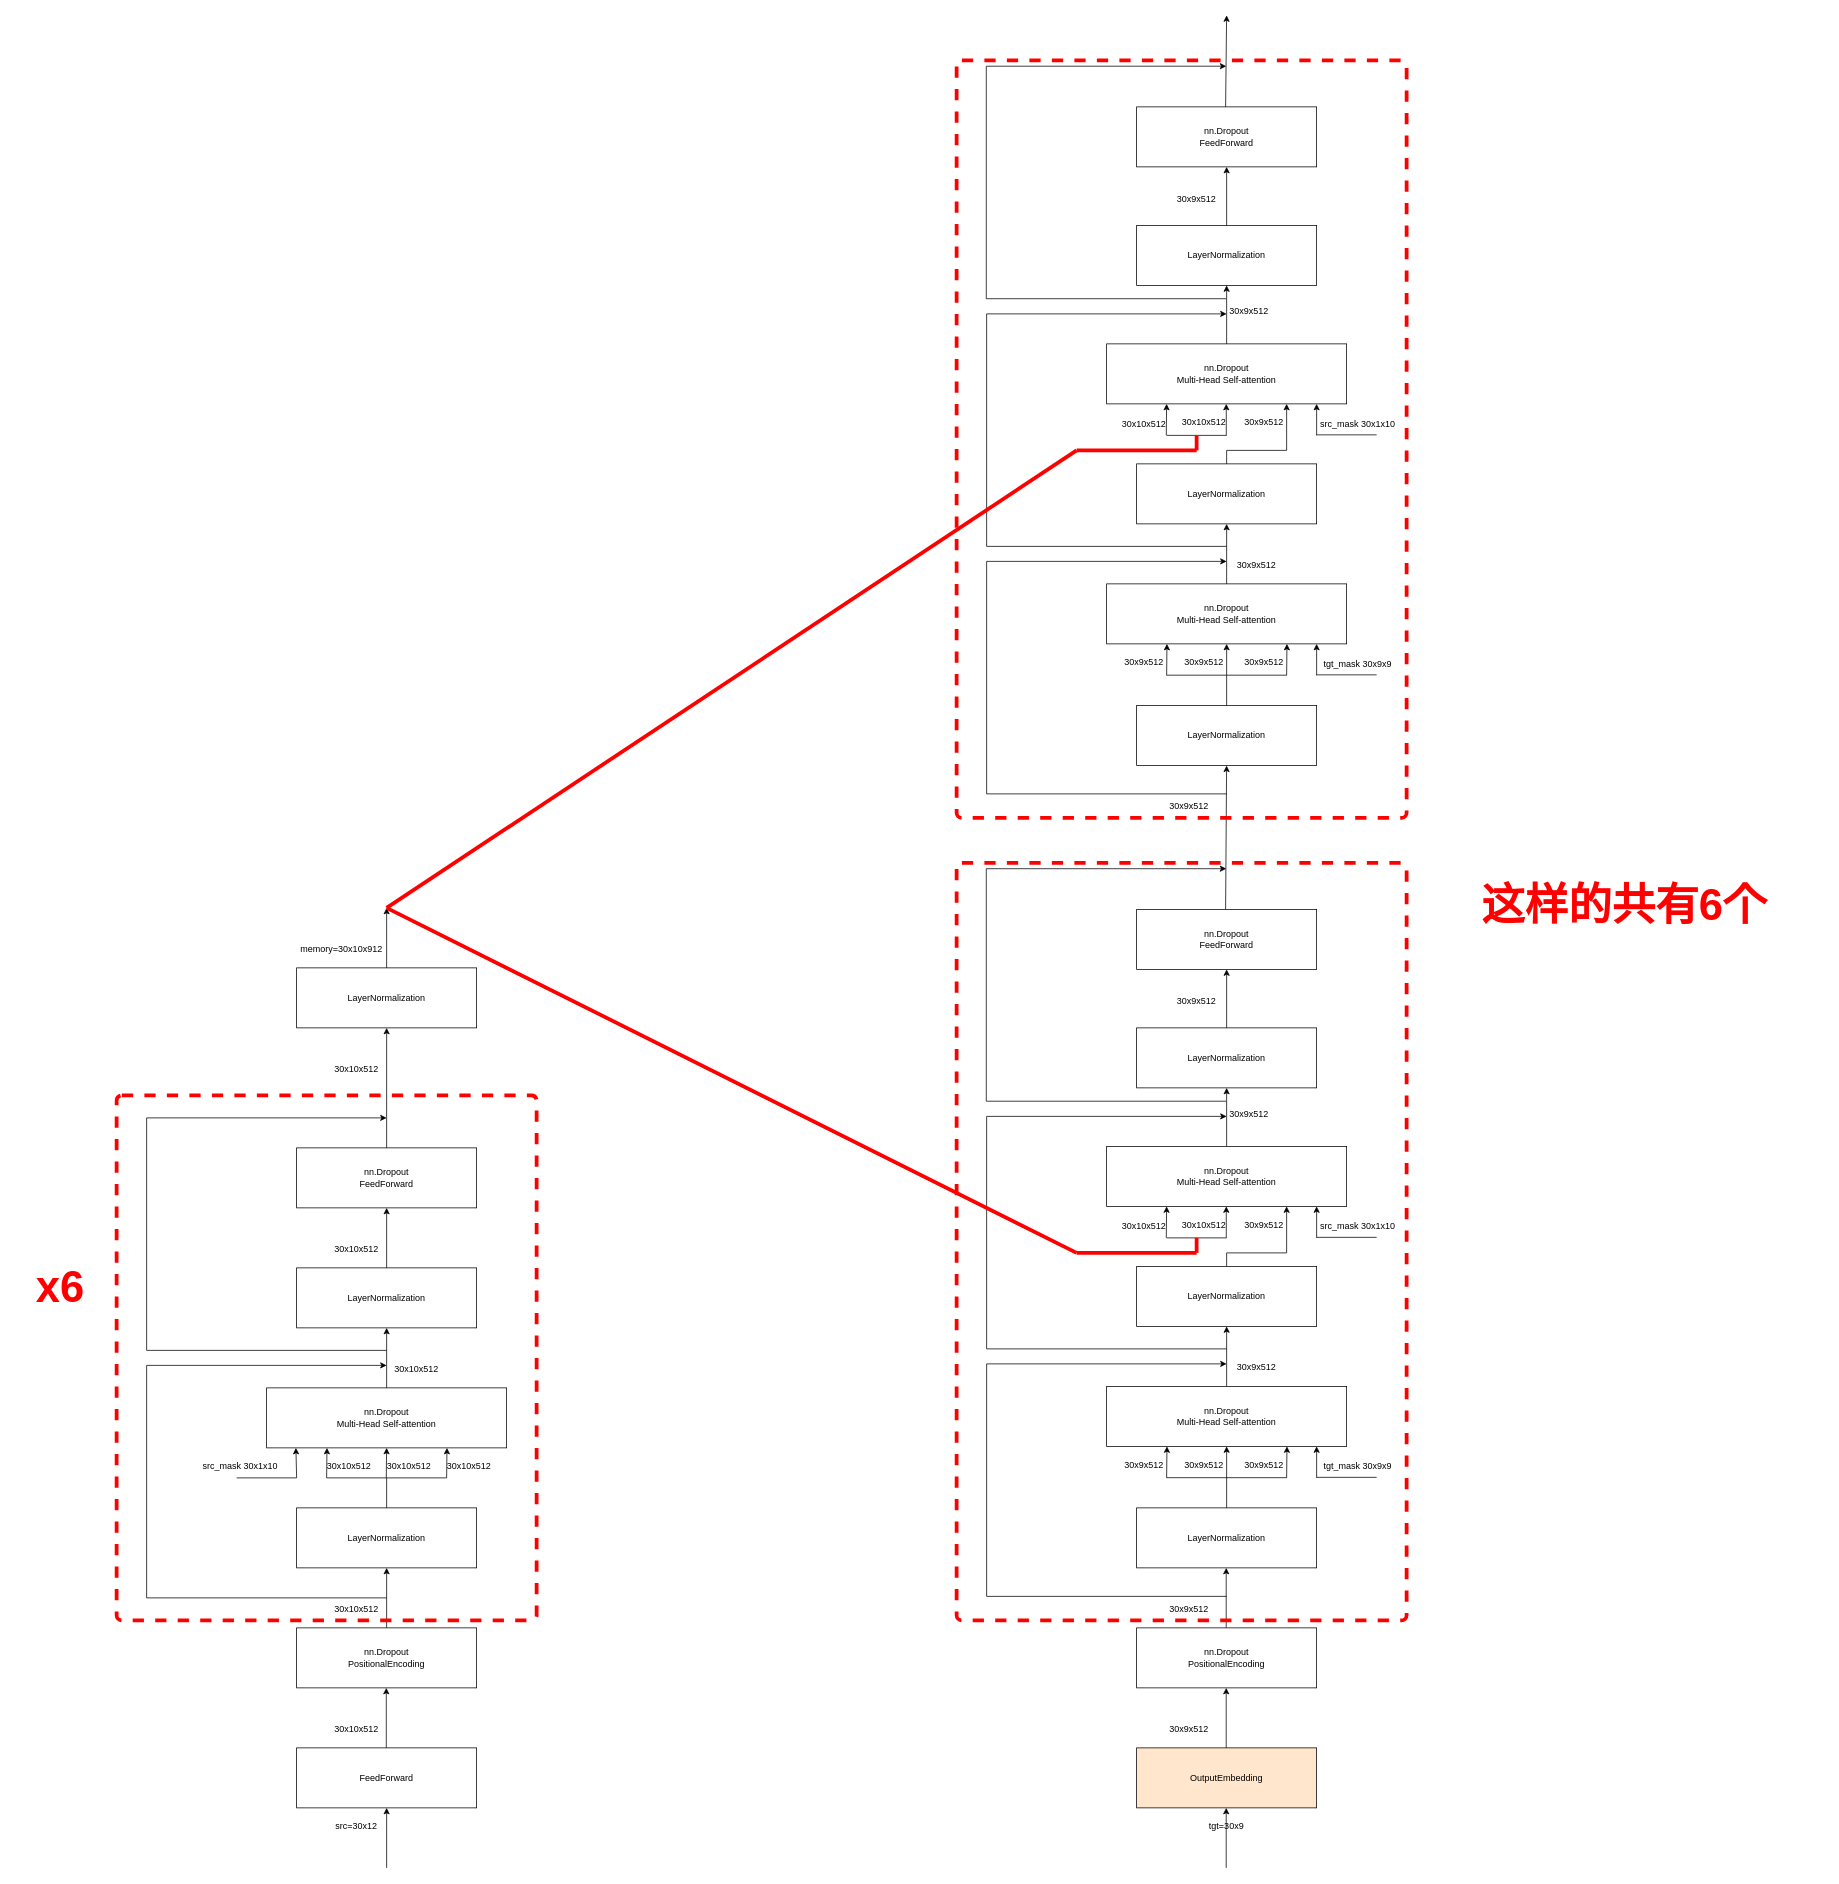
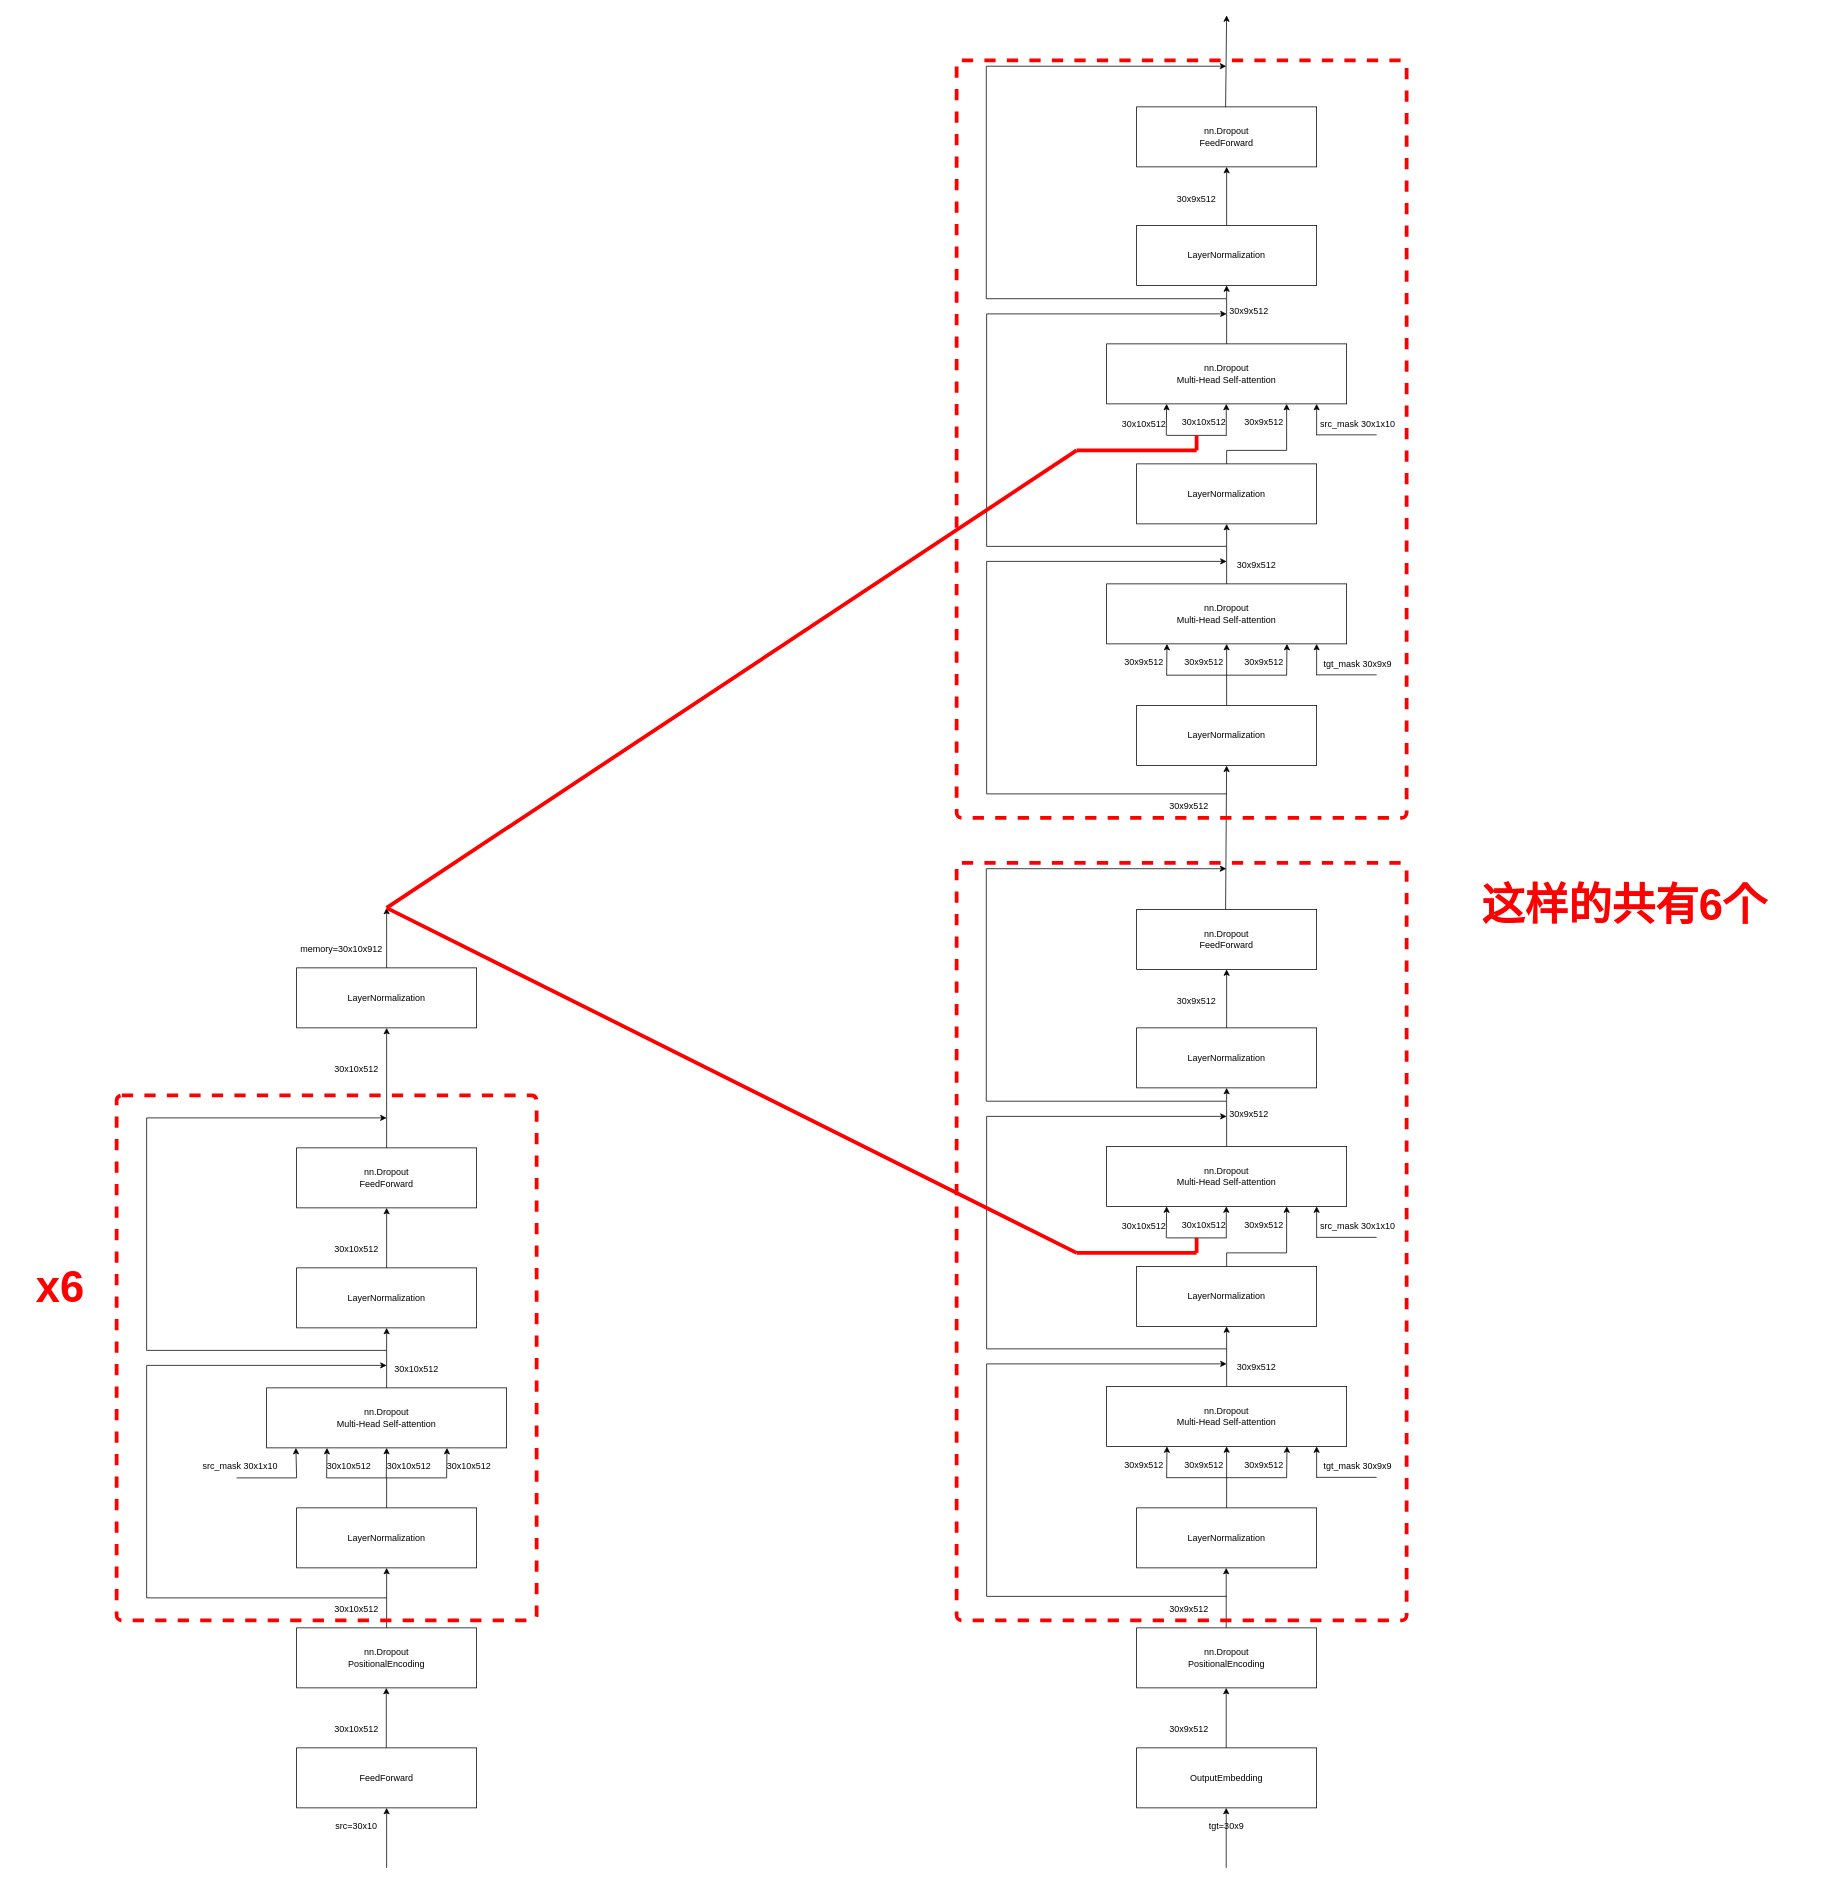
(1227, 1778) -> (1227, 1778)
(357, 1827) -> (357, 1827)
